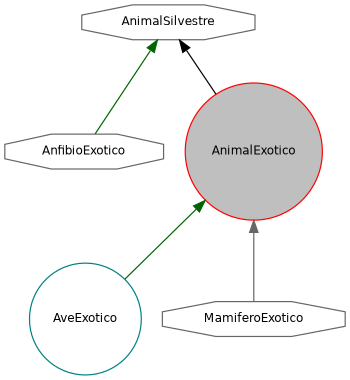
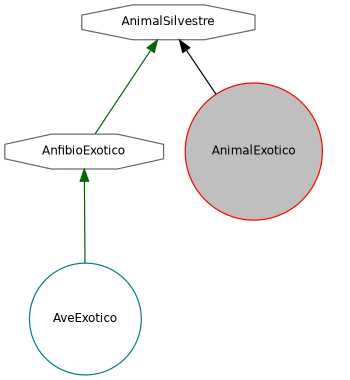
(161, 244) -> (85, 222)
(254, 319) -> none
